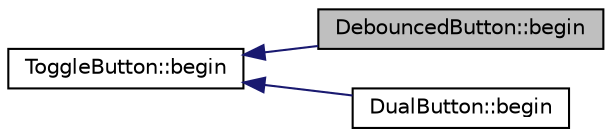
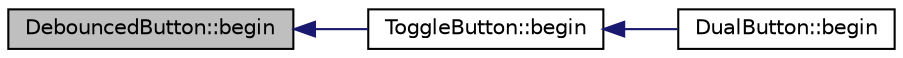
(291, 49) -> (341, 29)
